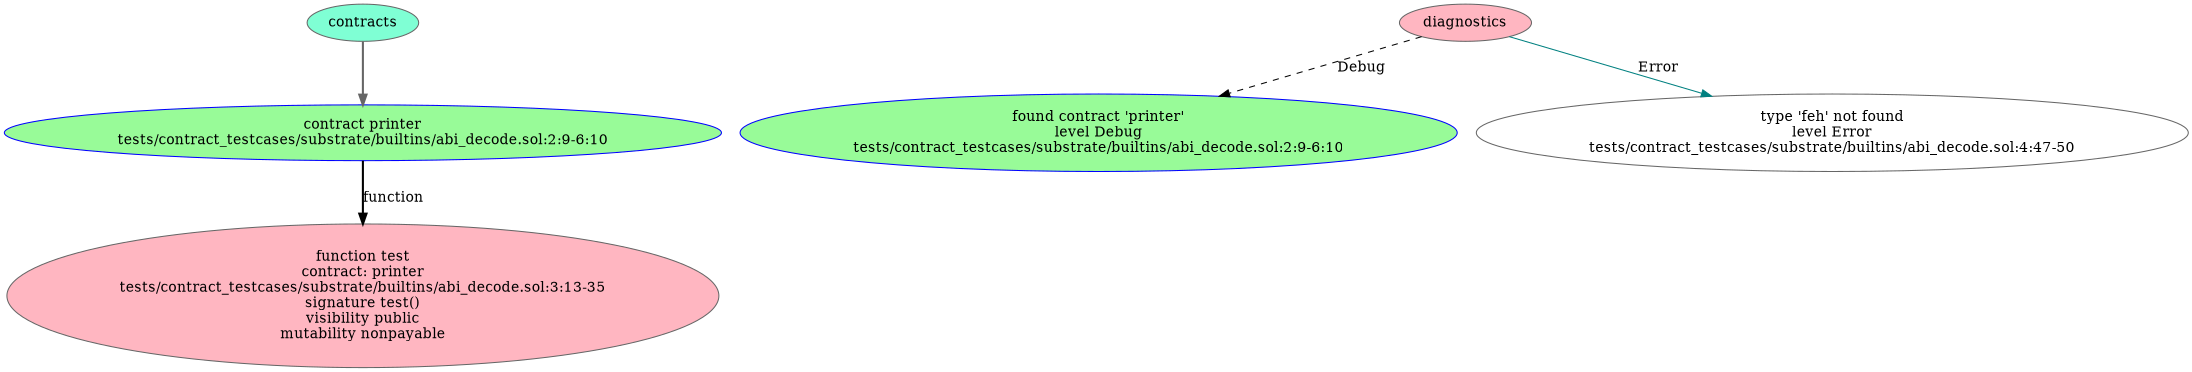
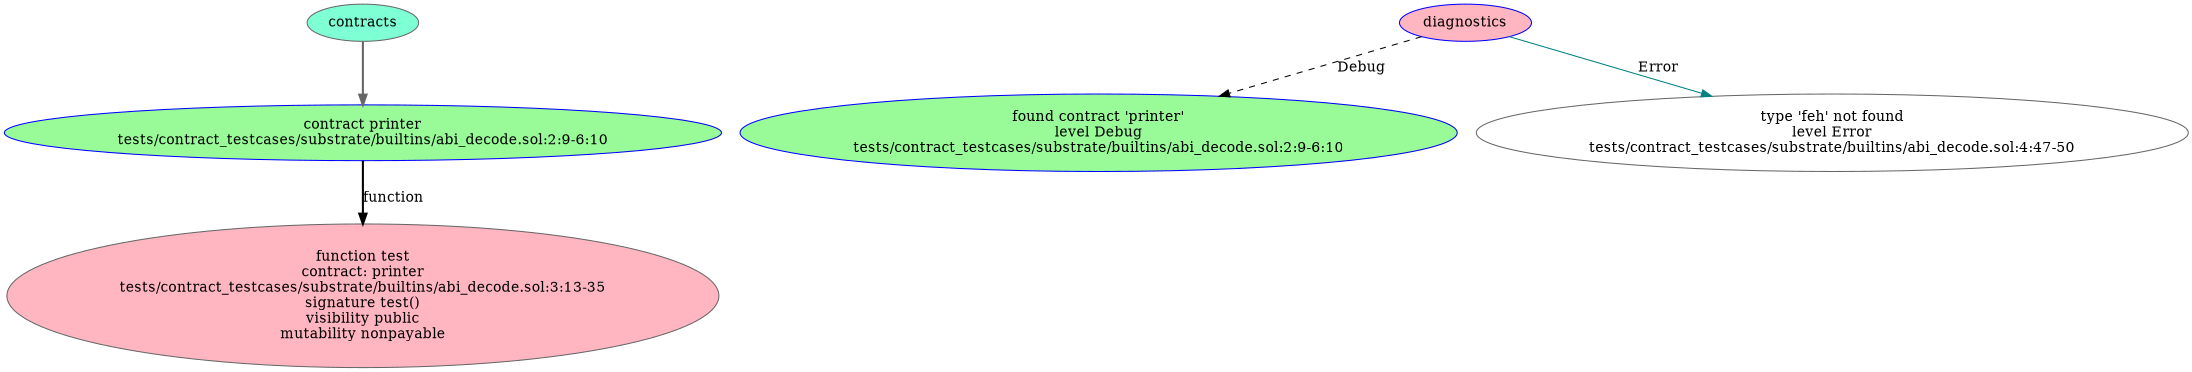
(1465, 23) -> (1465, 23)
